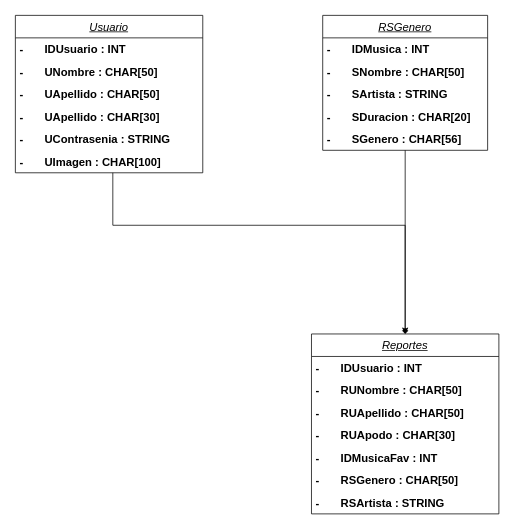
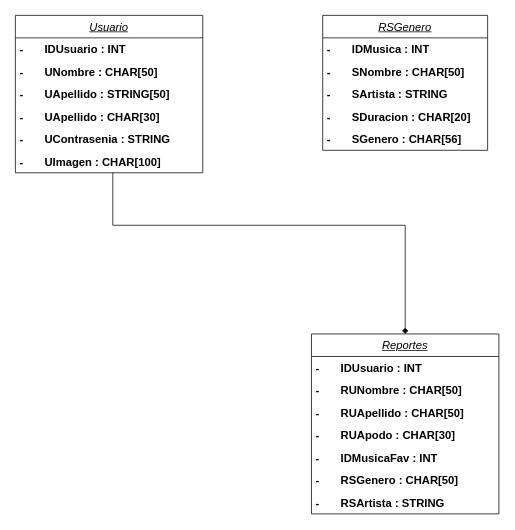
(80, 94) -> (87, 94)
(405, 188) -> none
